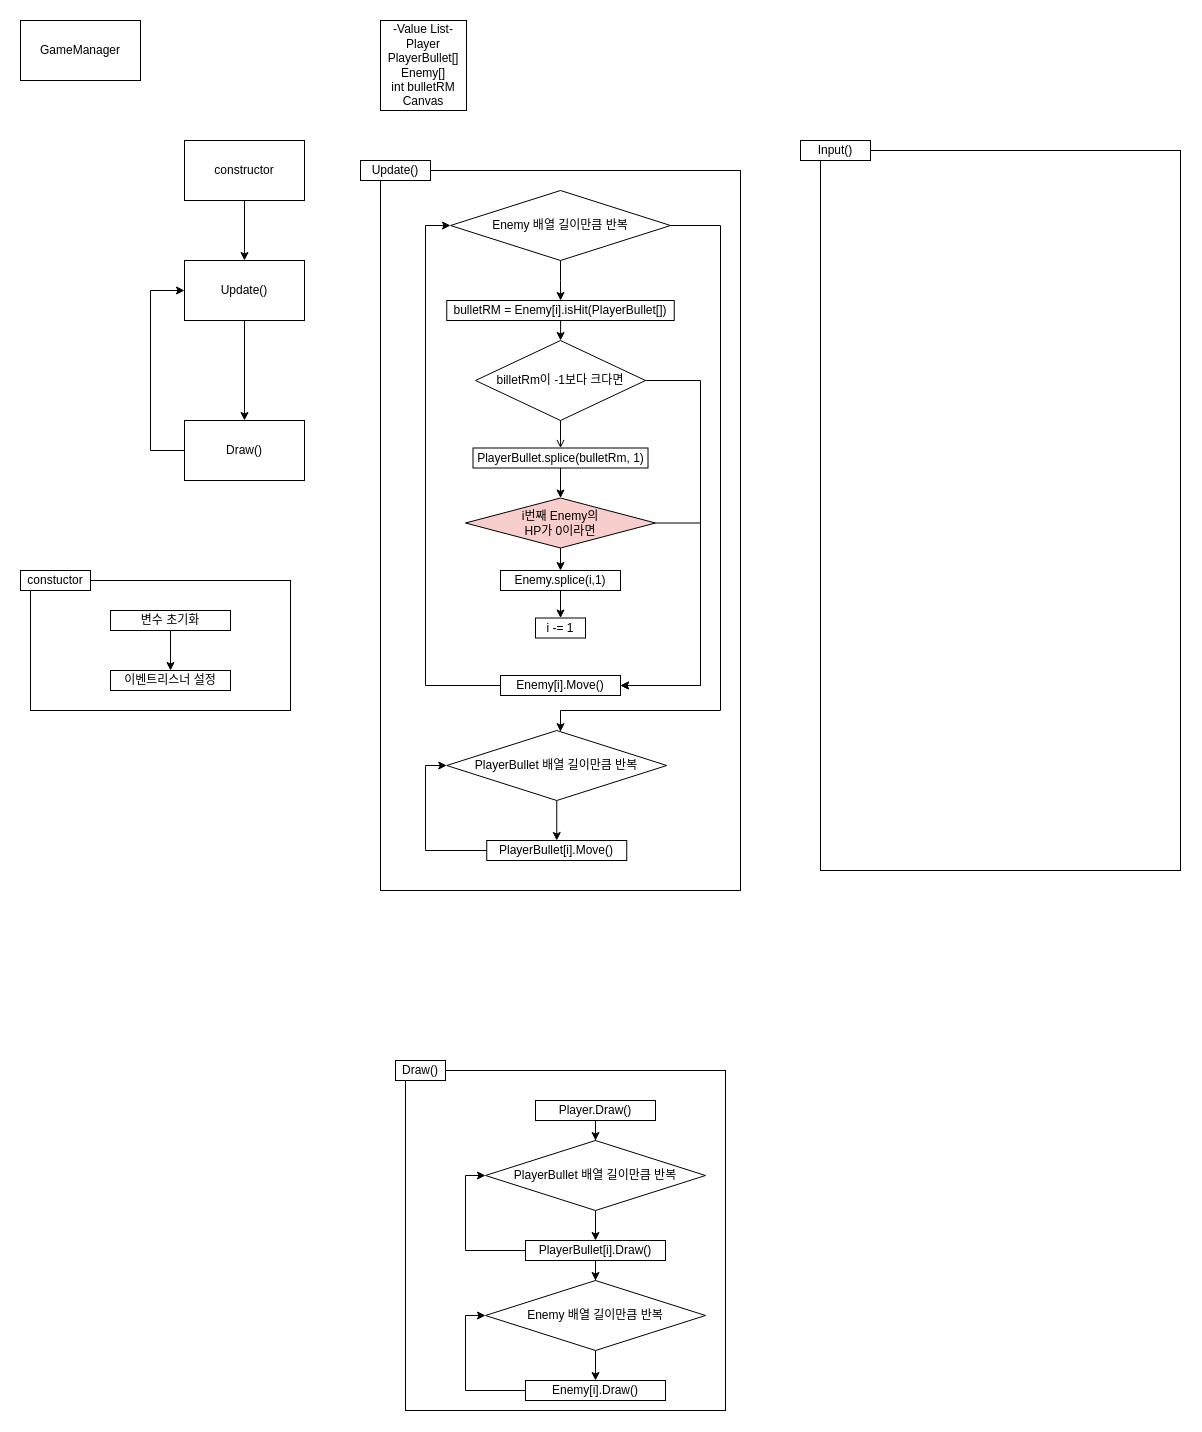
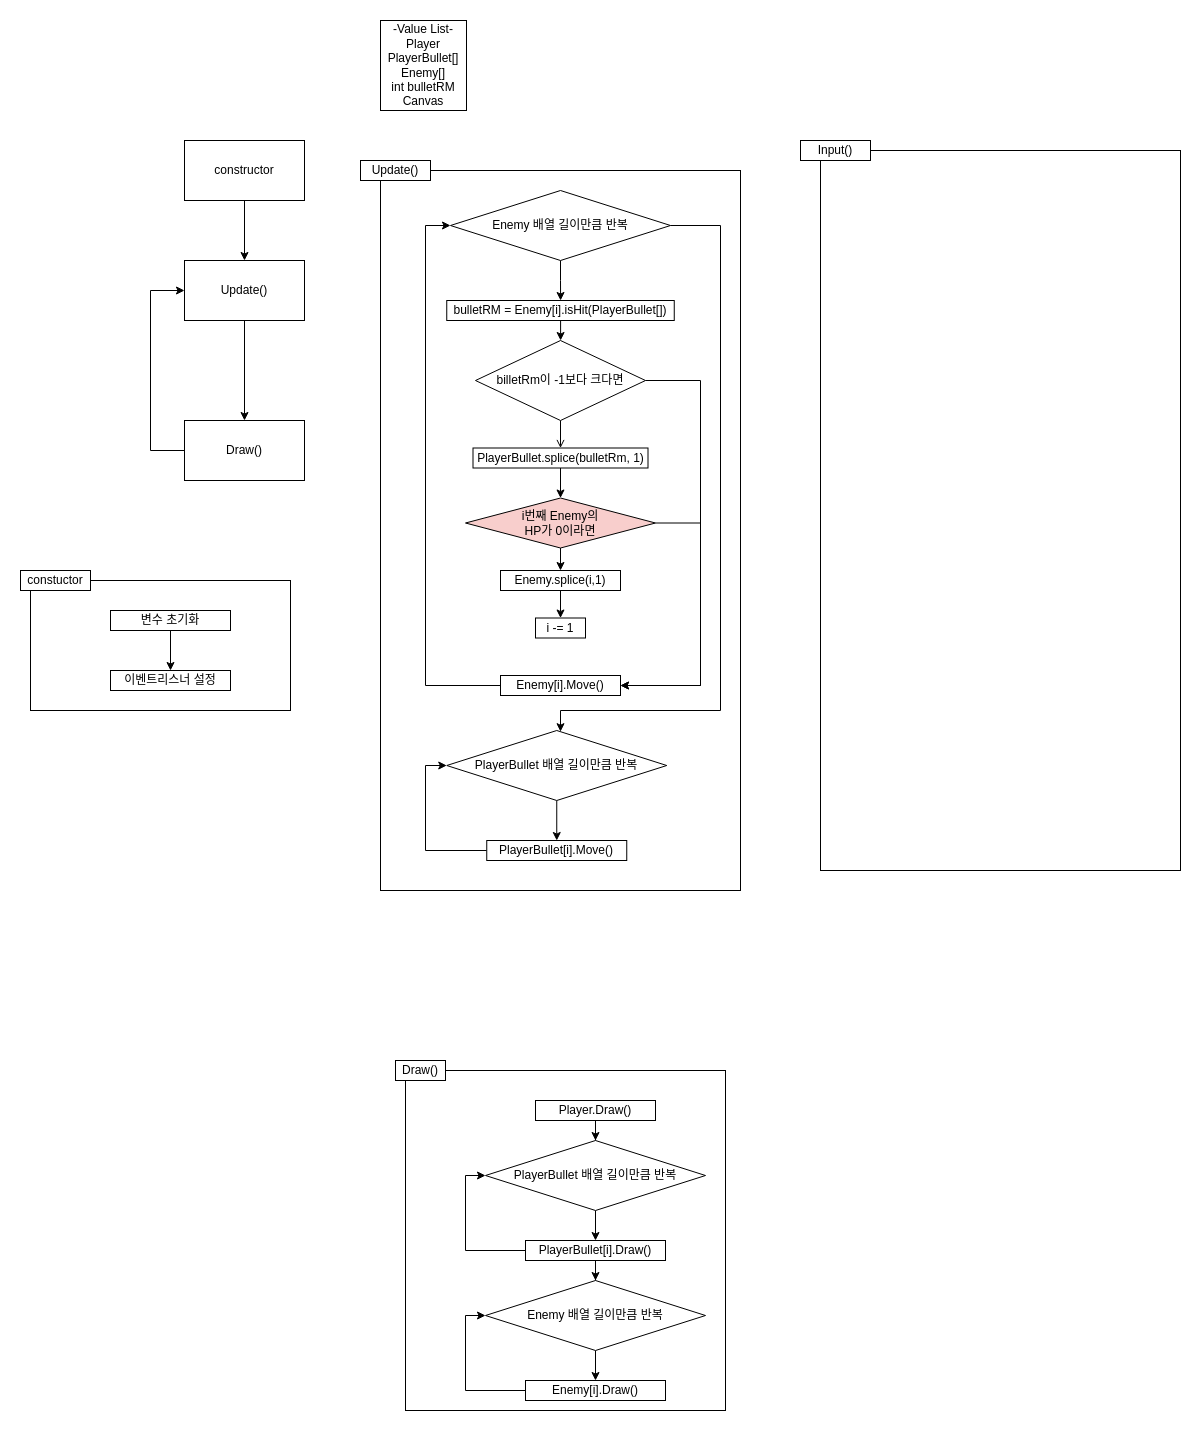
(81, 51) -> none
